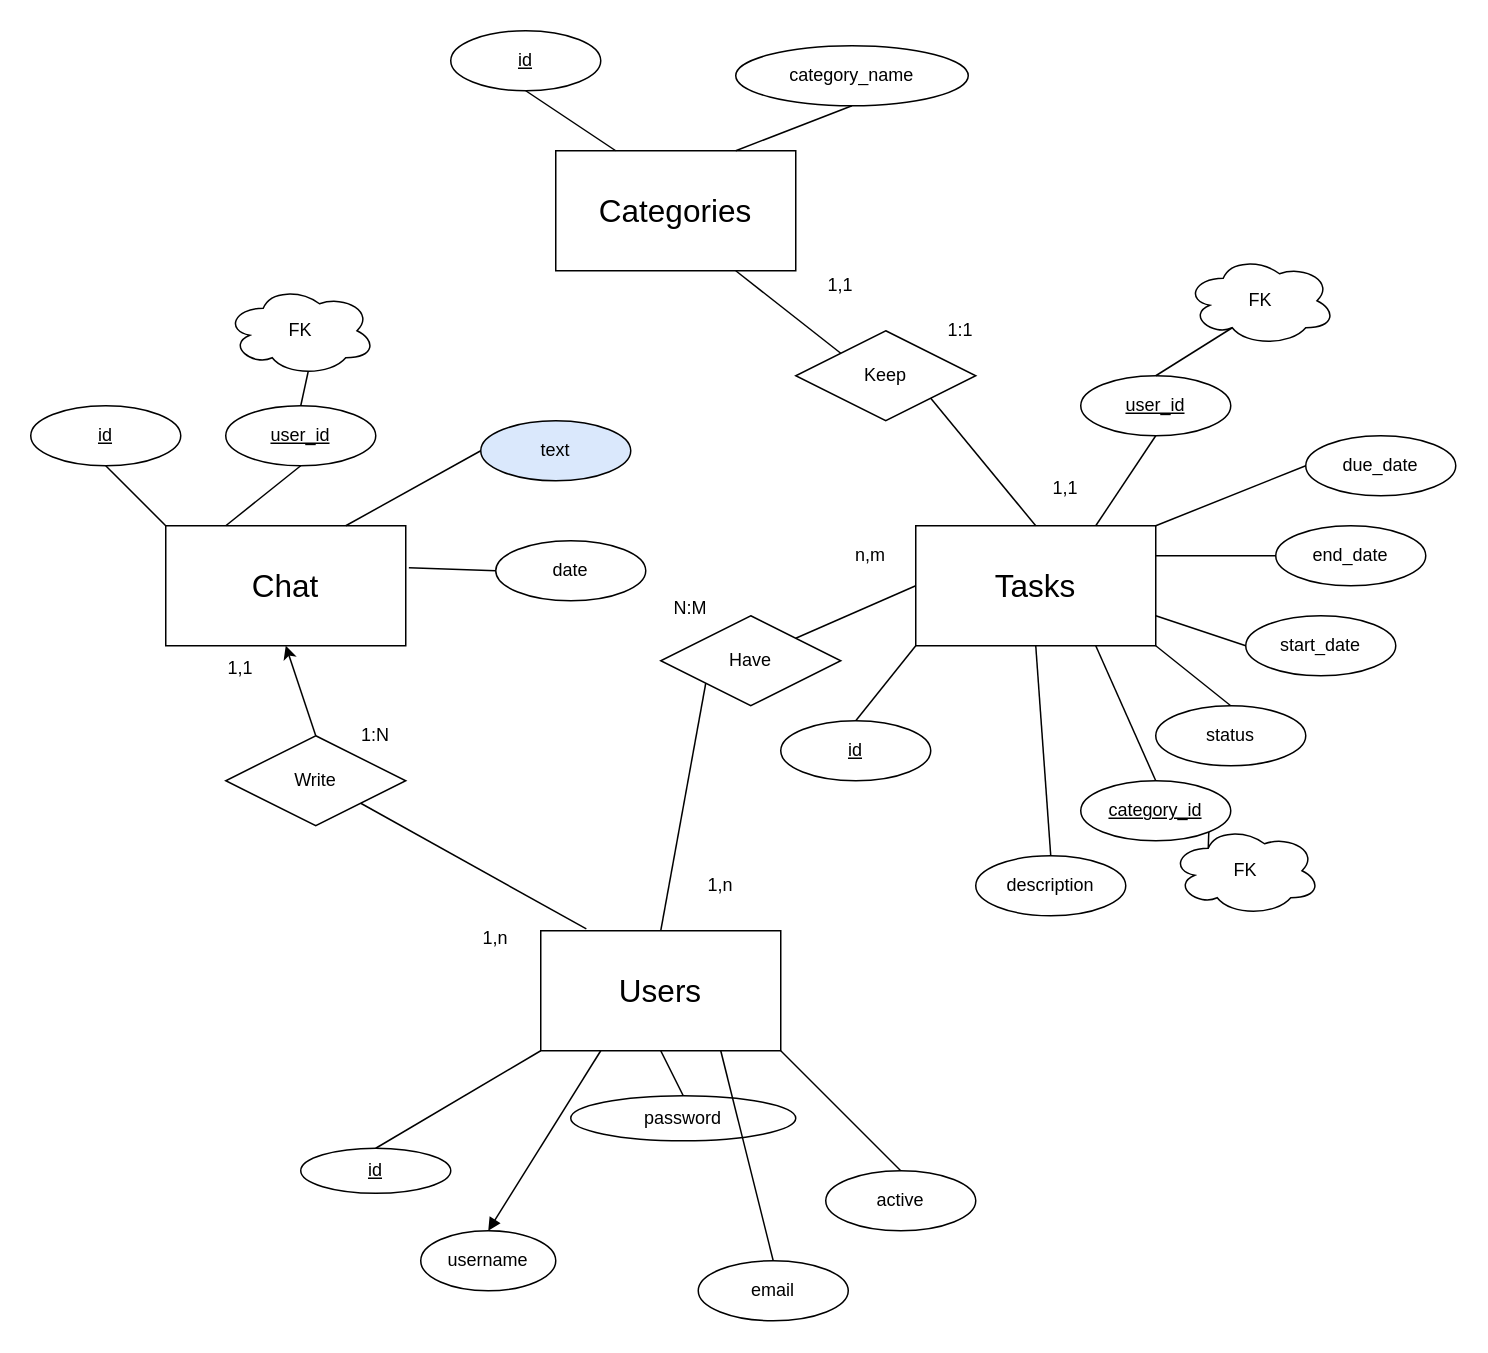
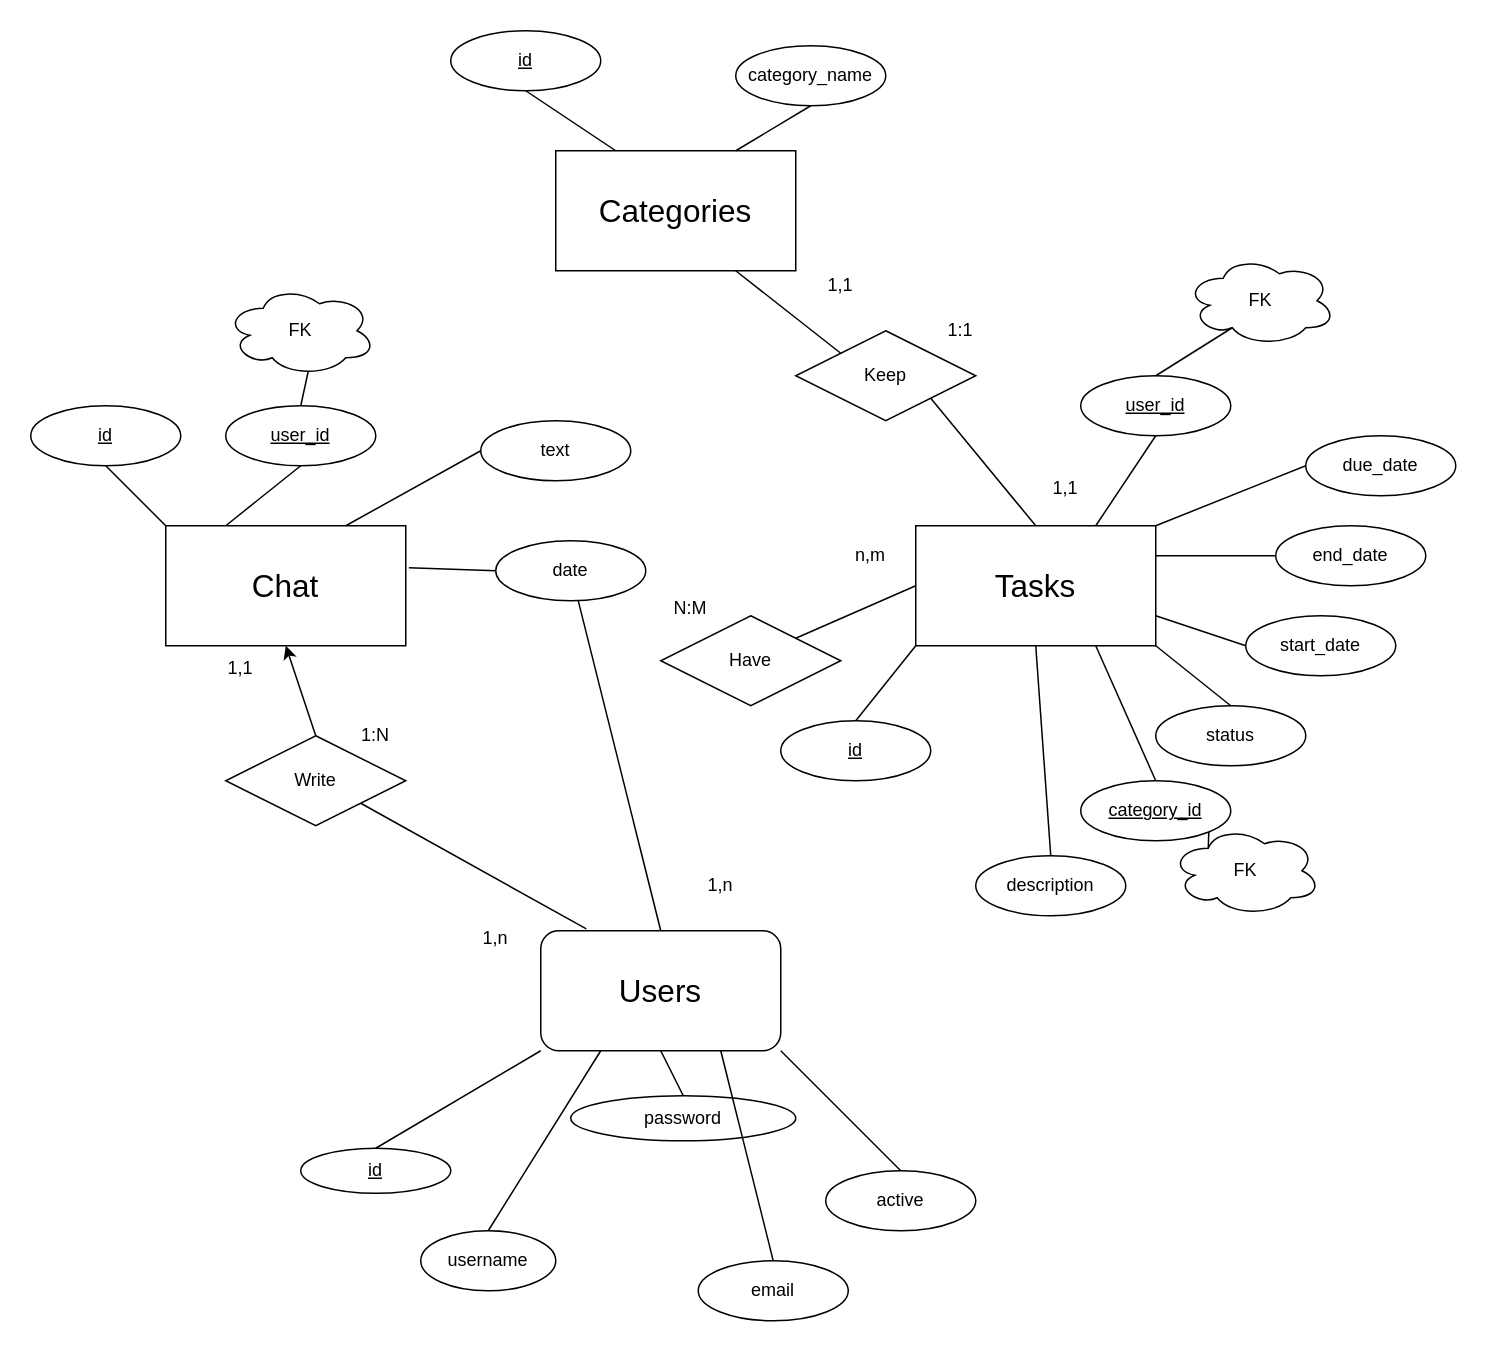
(852, 76) -> (811, 76)
(556, 451) -> (556, 451)
(683, 807) -> (619, 766)
(661, 991) -> (661, 991)
(495, 1220) -> (492, 1224)
